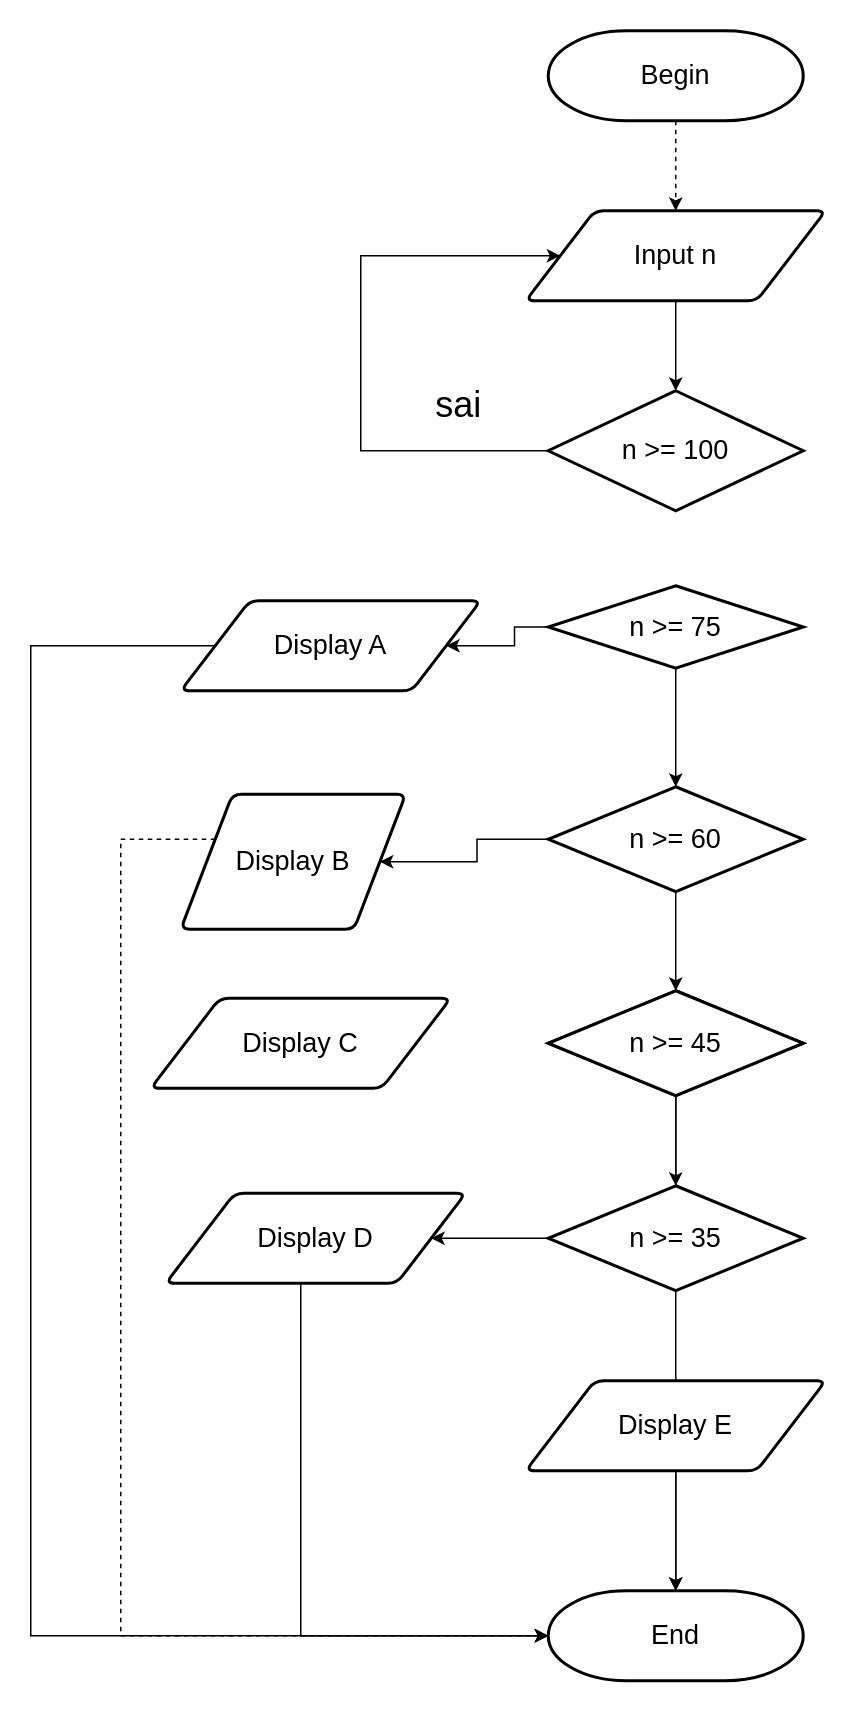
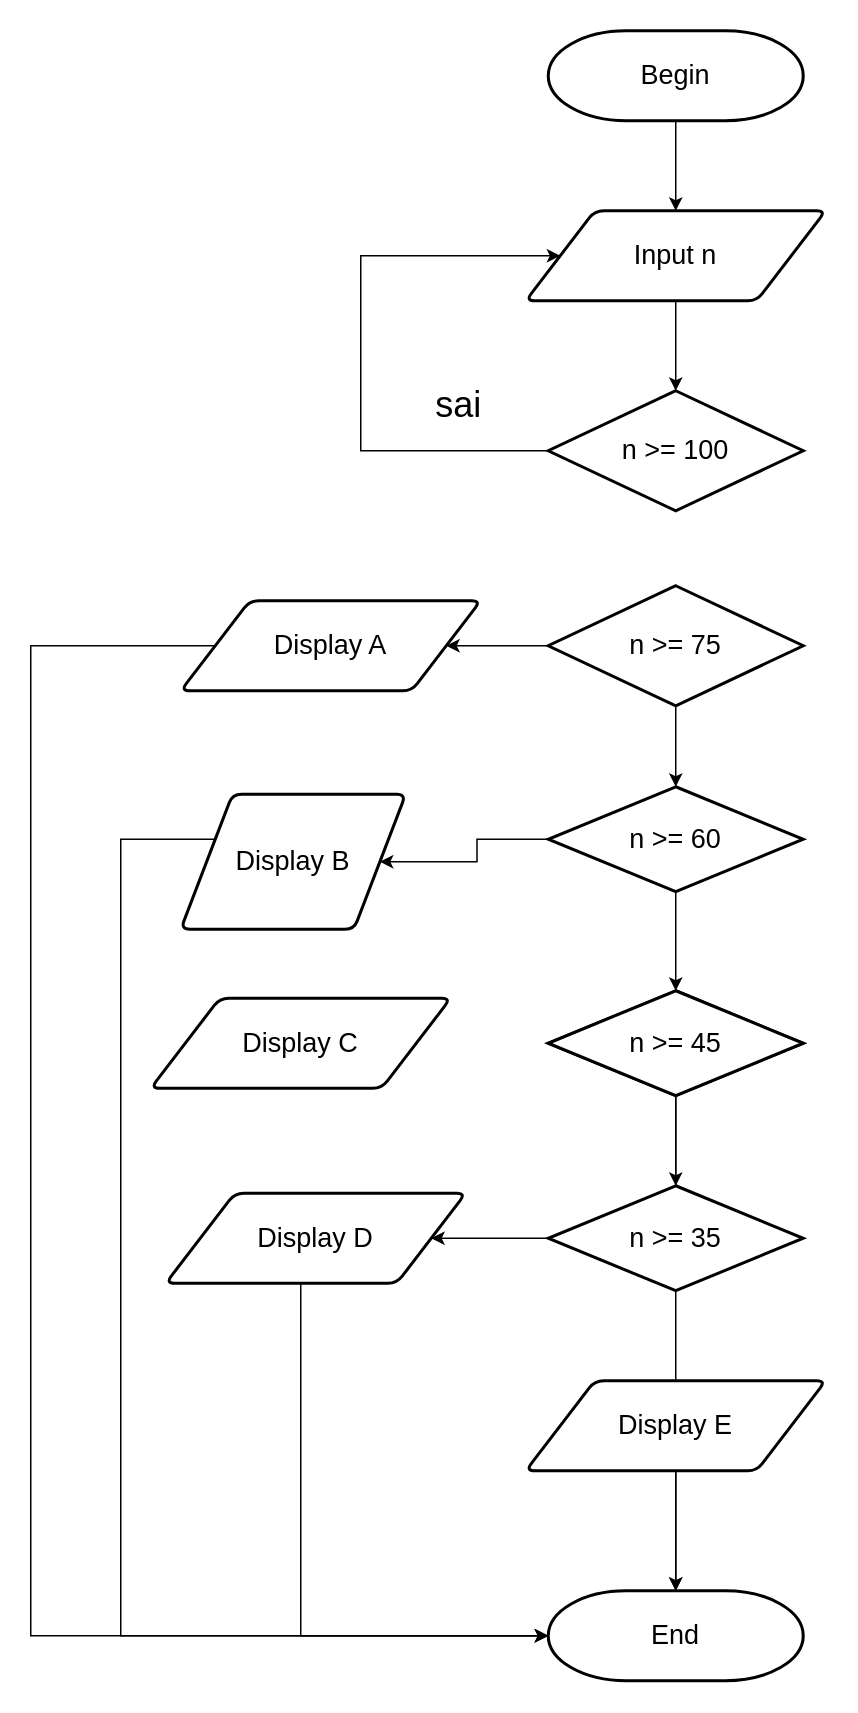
(676, 162) -> (676, 162)
(676, 627) -> (676, 646)
(121, 1190) -> (121, 1190)
